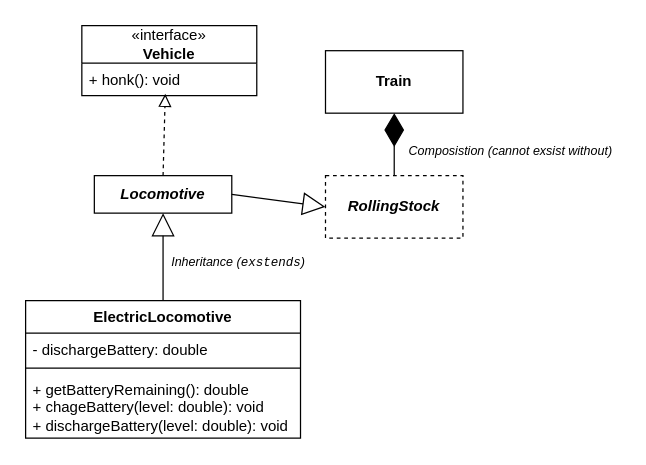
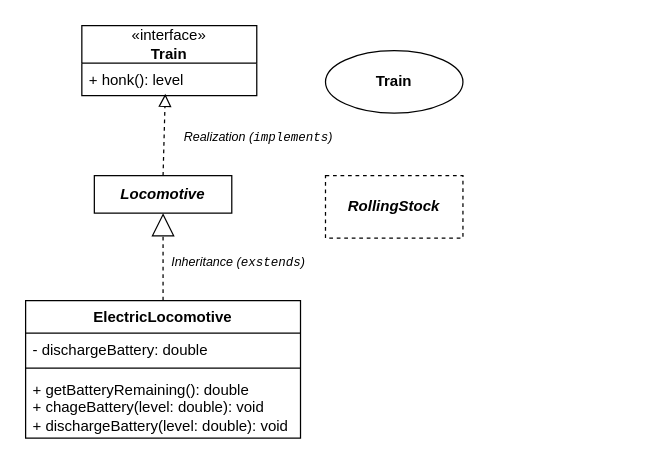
(169, 44) -> (169, 44)
(140, 81) -> (143, 81)
(394, 82) -> (394, 82)
none -> (263, 138)
(513, 151) -> none
(394, 161) -> none
(267, 199) -> none
(163, 268) -> (163, 268)
